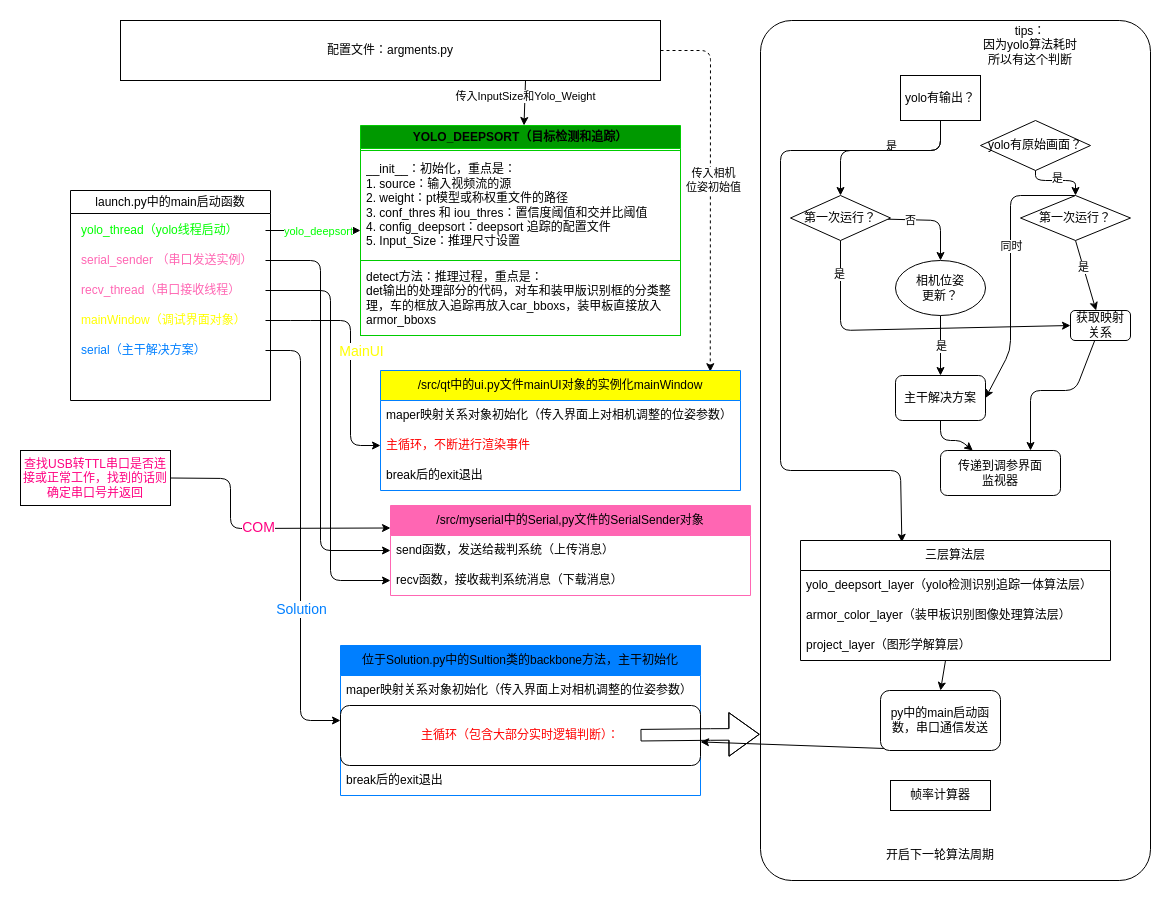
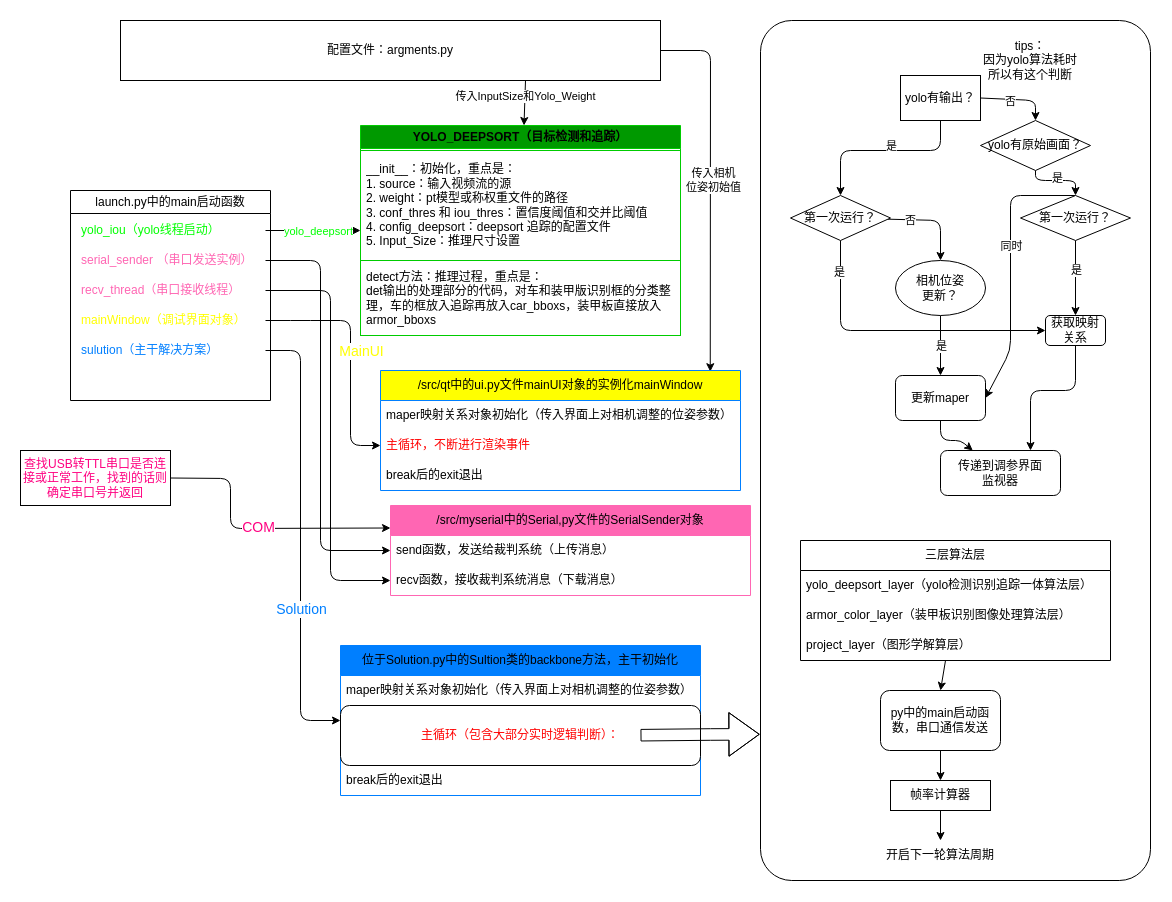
(1031, 46) -> (1031, 61)
none -> (1011, 99)
(165, 231) -> (153, 231)
(710, 278) -> (710, 278)
(1101, 326) -> (1076, 331)
(147, 351) -> (153, 351)
(781, 367) -> none
(941, 399) -> (941, 399)
(796, 745) -> (941, 762)
none -> (941, 822)
